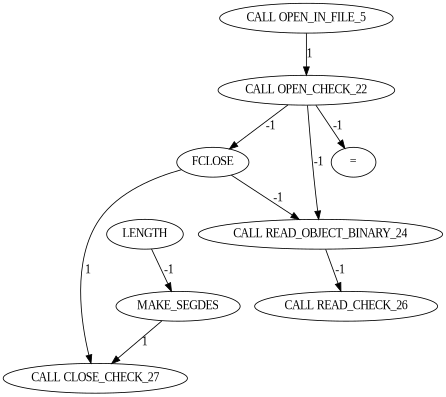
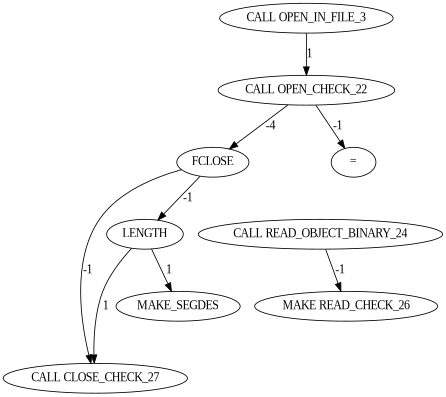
(306, 18) -> (306, 18)
(271, 126) -> (271, 126)
(312, 158) -> none
(262, 195) -> (182, 195)
(88, 270) -> (88, 270)
(169, 270) -> (169, 270)
(346, 306) -> (346, 306)
(140, 340) -> (101, 297)
